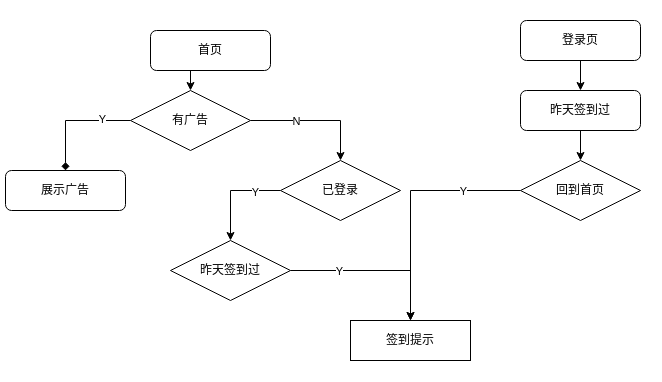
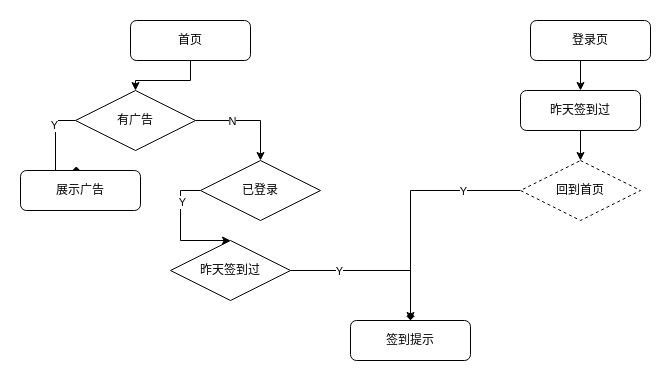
(581, 41) -> (591, 41)
(211, 51) -> (191, 41)
(191, 121) -> (136, 121)
(66, 191) -> (81, 191)
(341, 191) -> (261, 191)
(521, 191) -> (521, 191)
(581, 191) -> (581, 191)
(411, 341) -> (411, 341)
